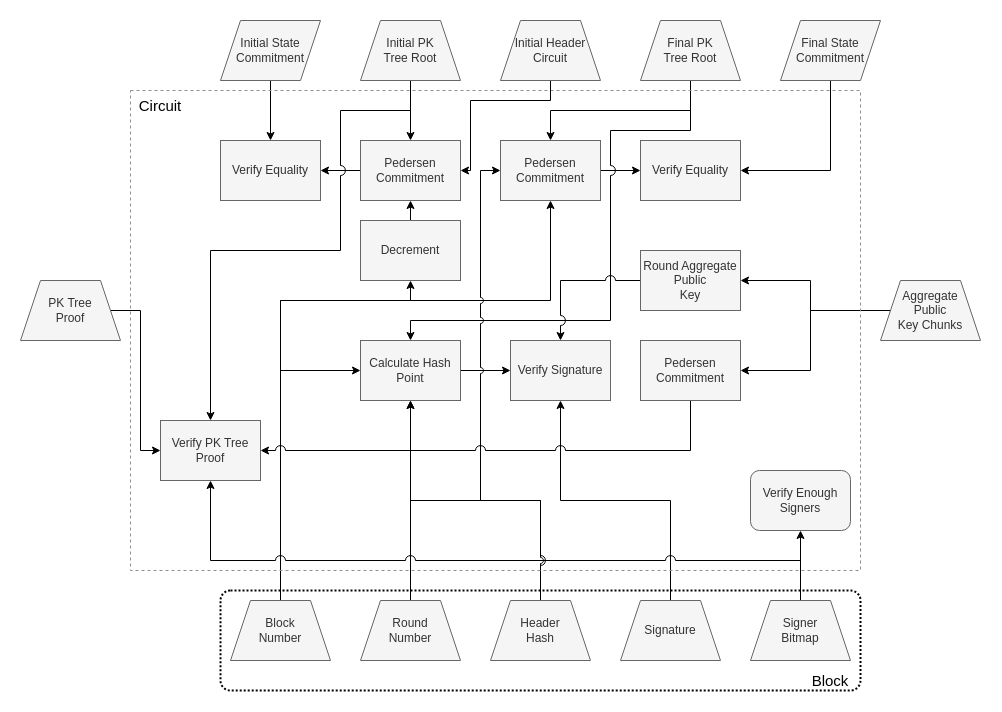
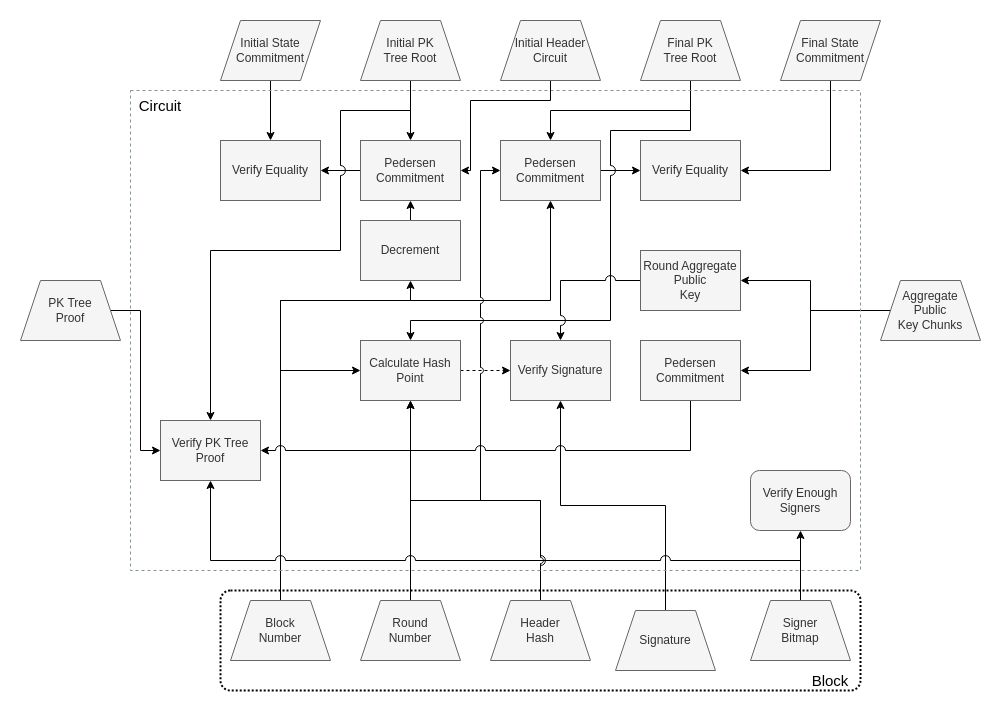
(481, 371) -> (481, 371)
(671, 631) -> (666, 641)
